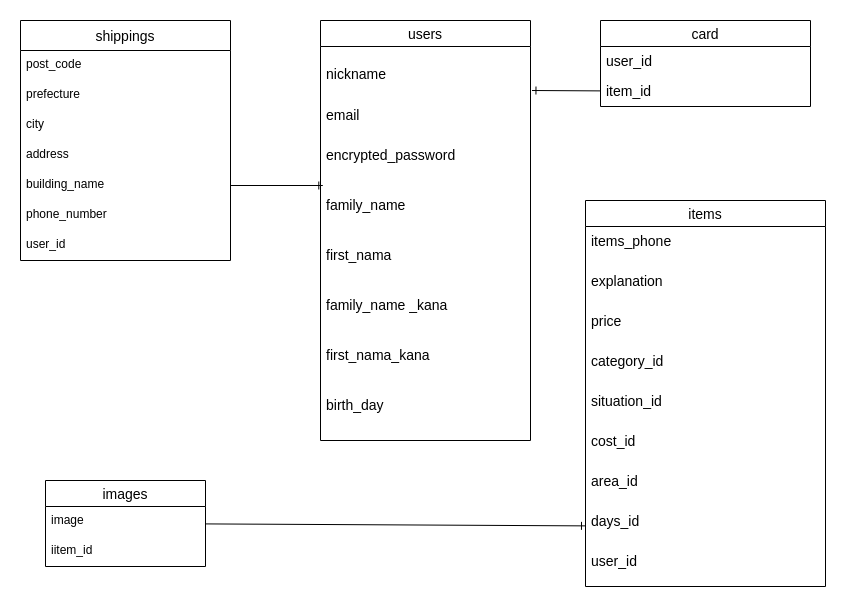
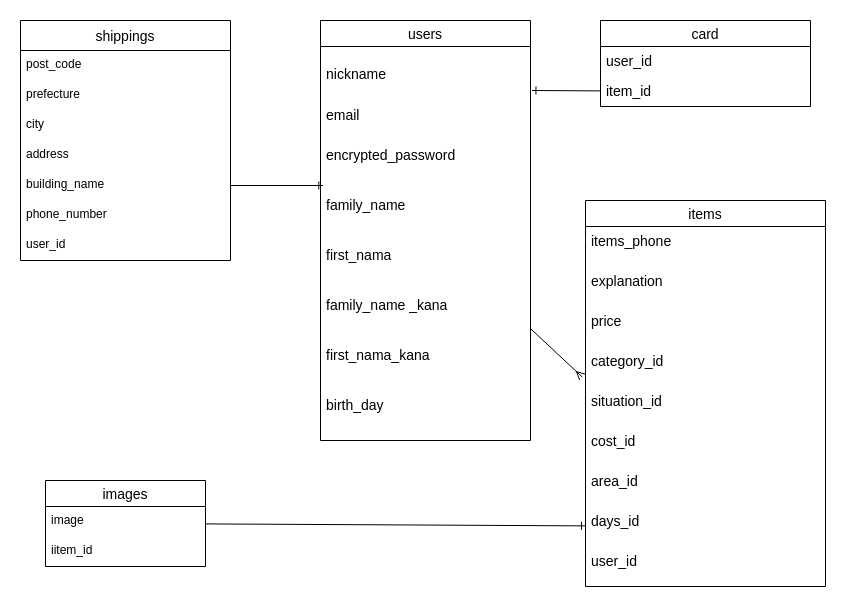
none -> (557, 353)
